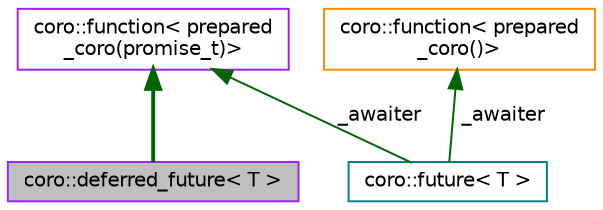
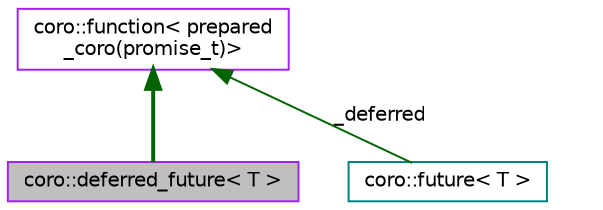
(460, 39) -> none
(377, 116) -> (377, 116)
